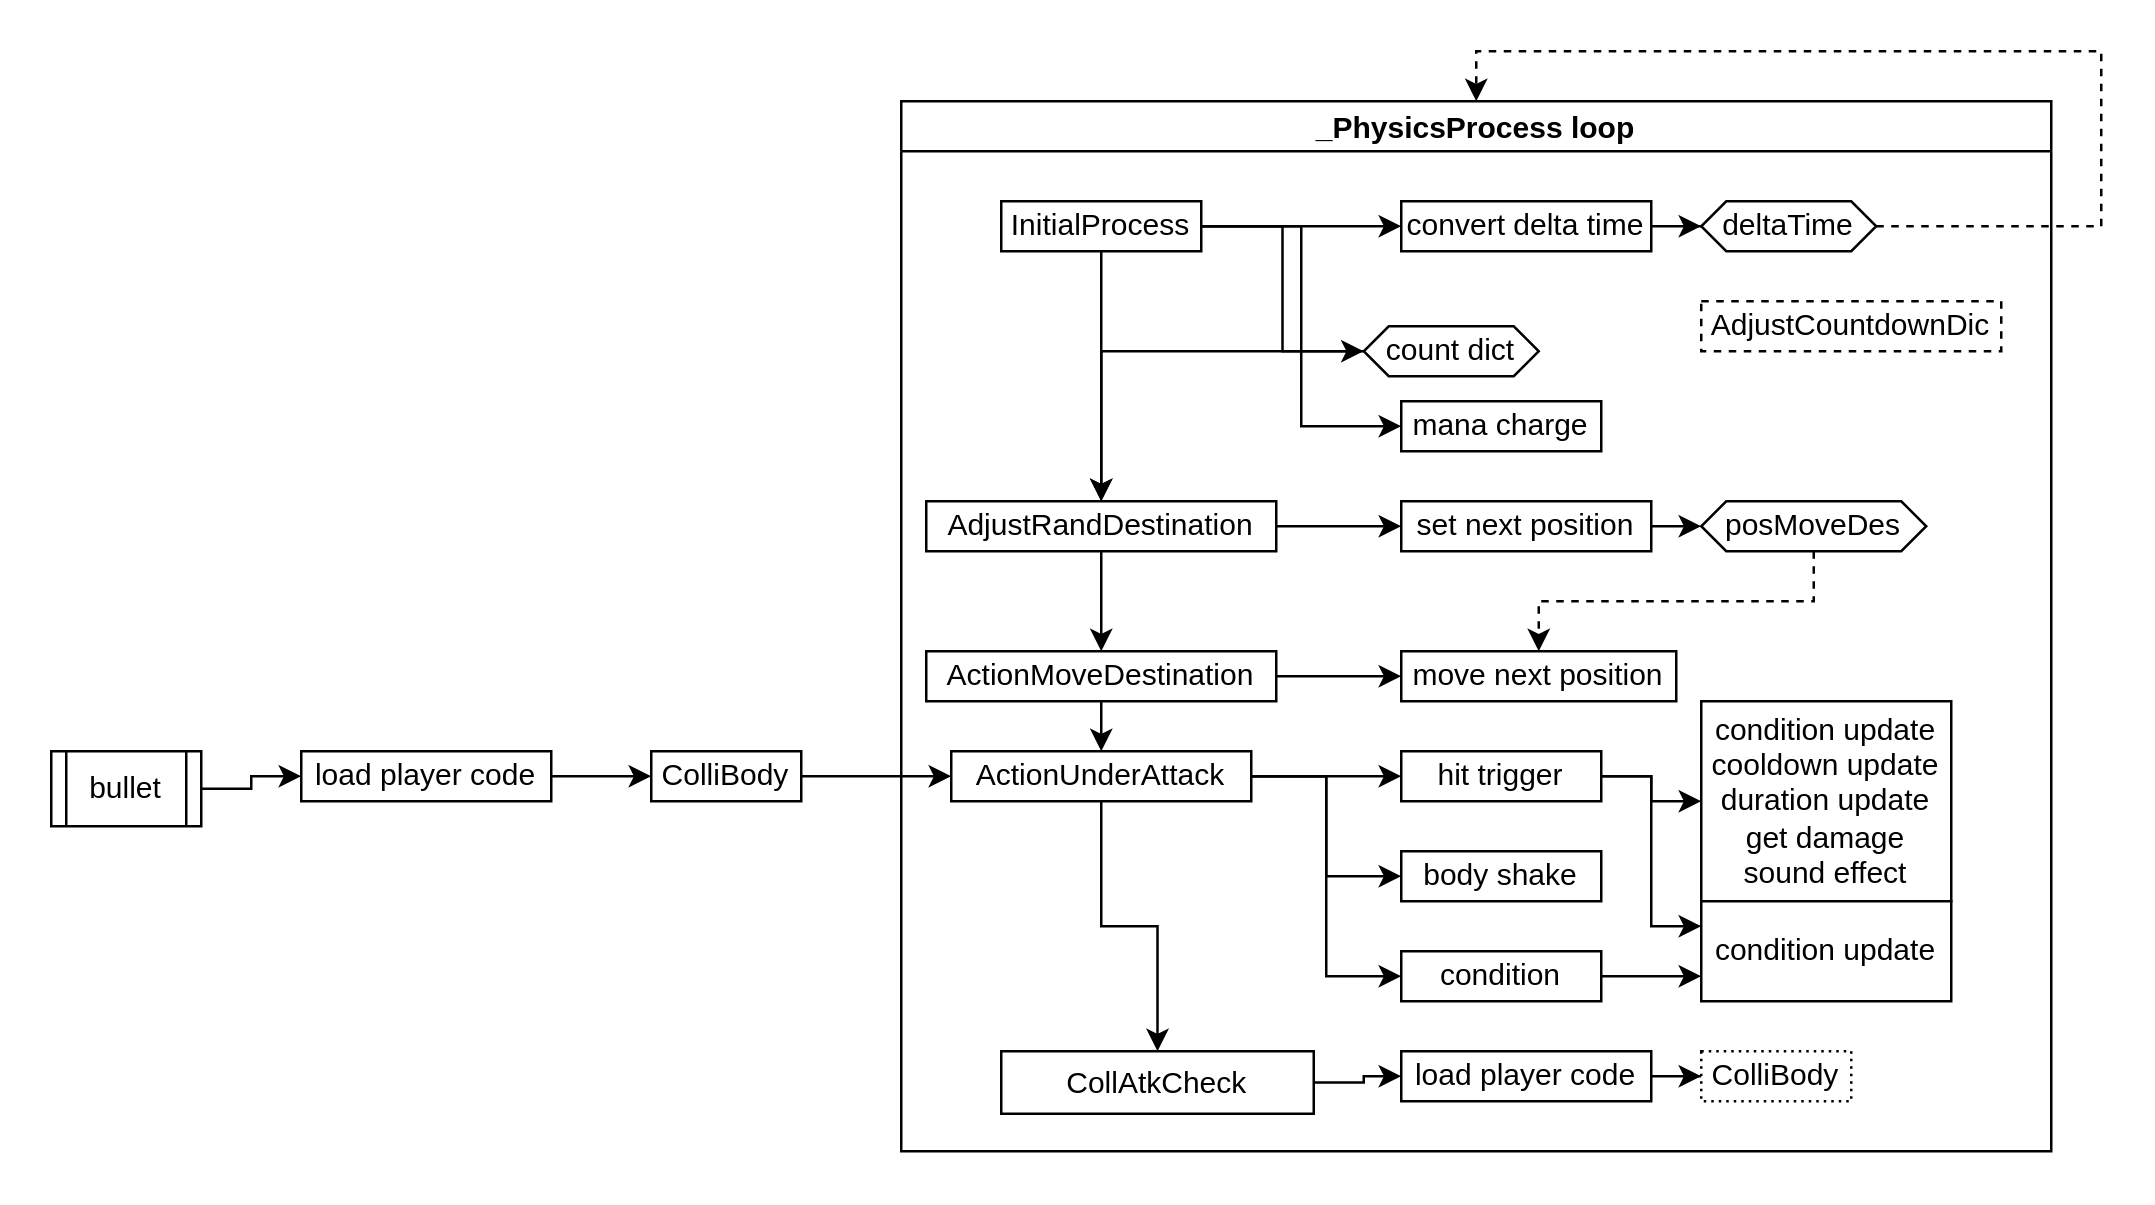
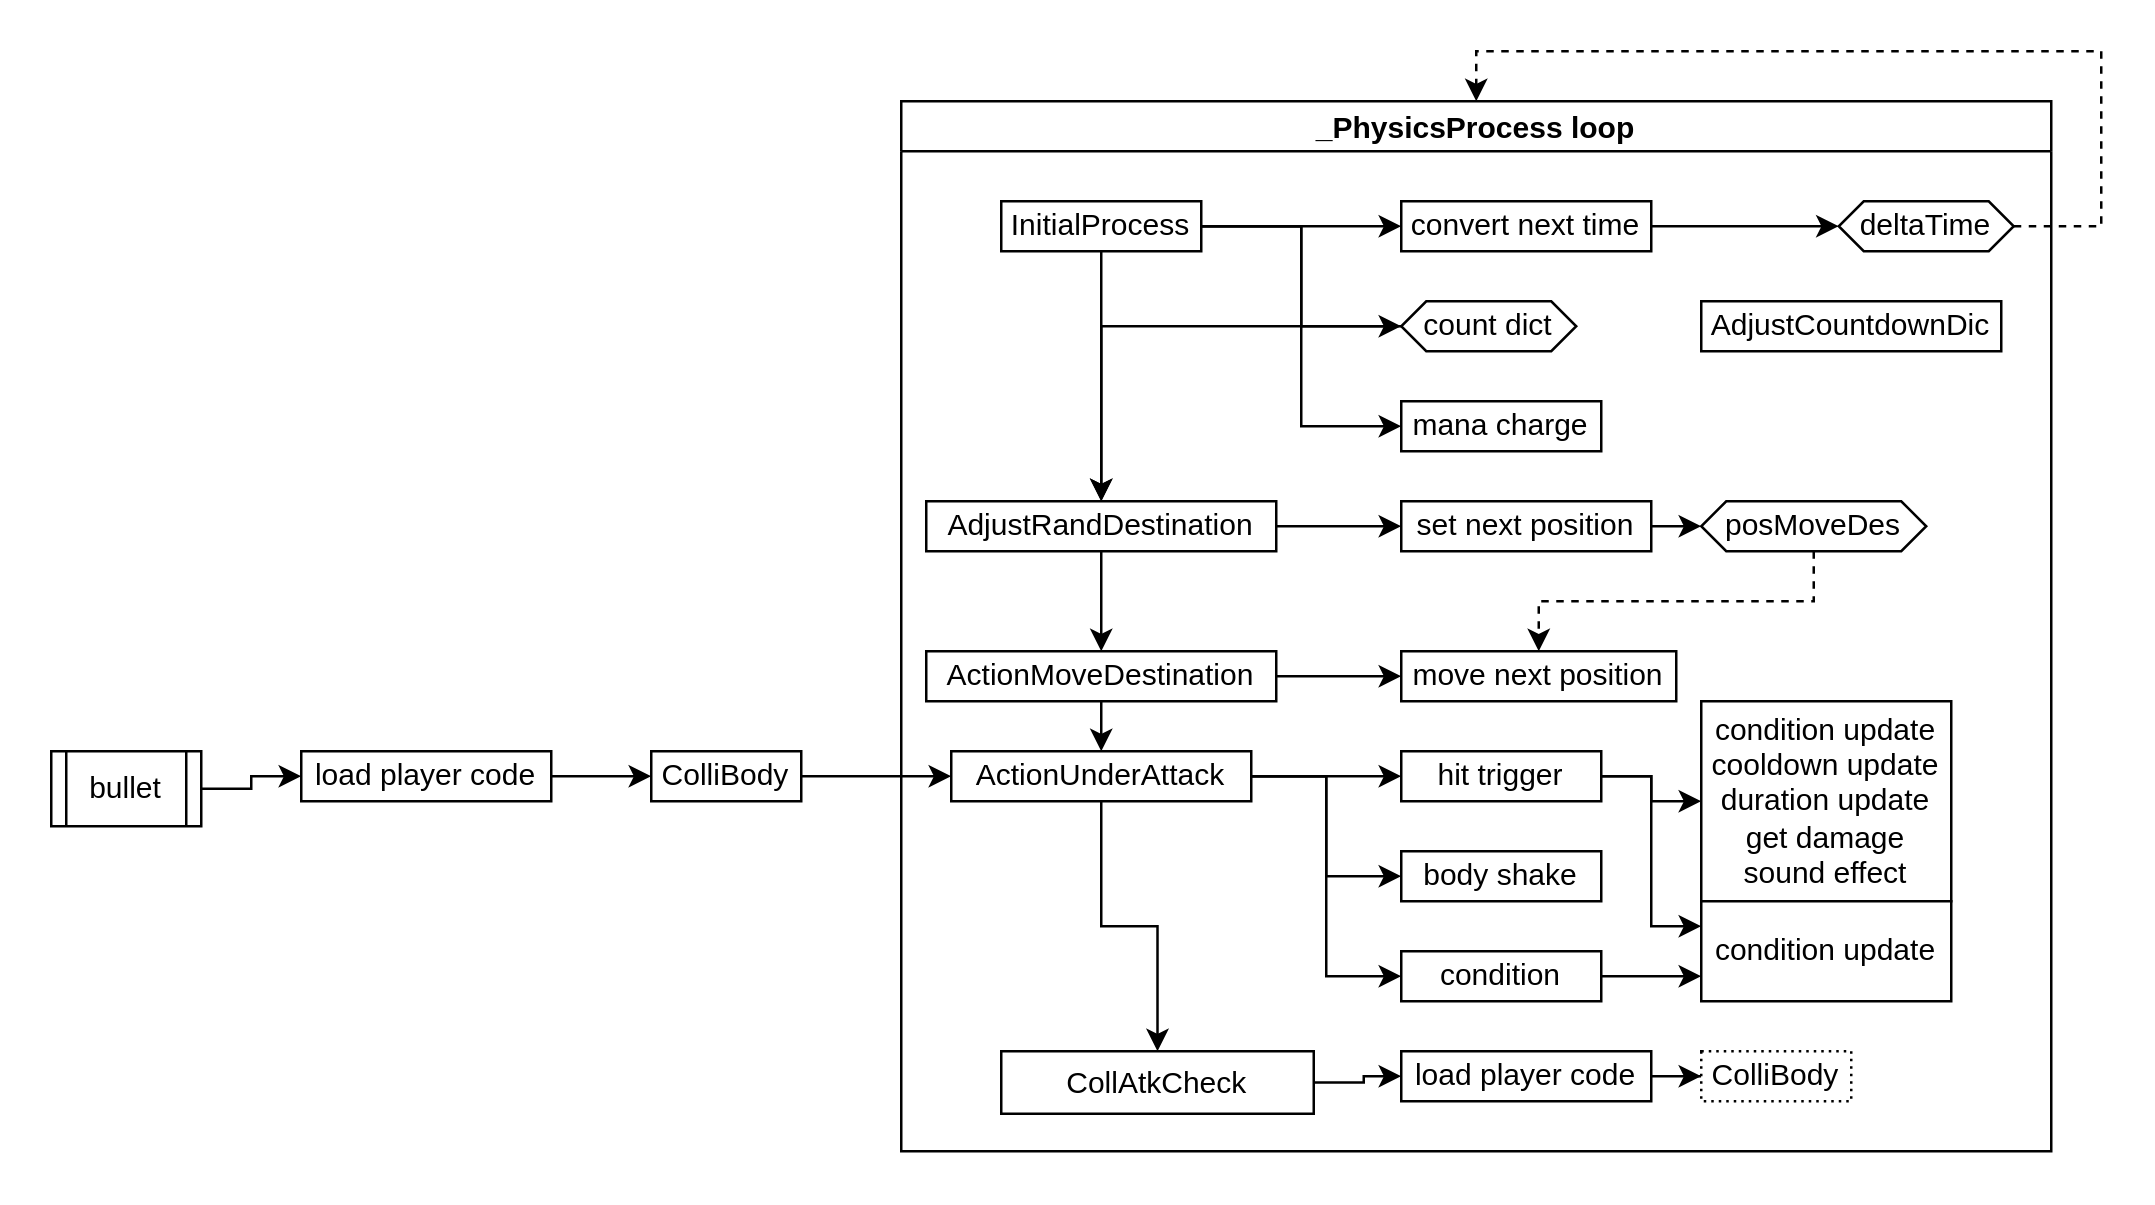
(1526, 226) -> (1526, 226)
(1789, 226) -> (1926, 226)
(1851, 326) -> (1851, 326)
(1451, 351) -> (1489, 326)
